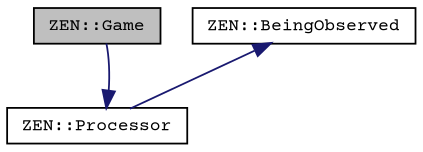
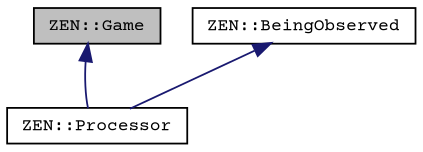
(109, 67) -> (85, 85)
